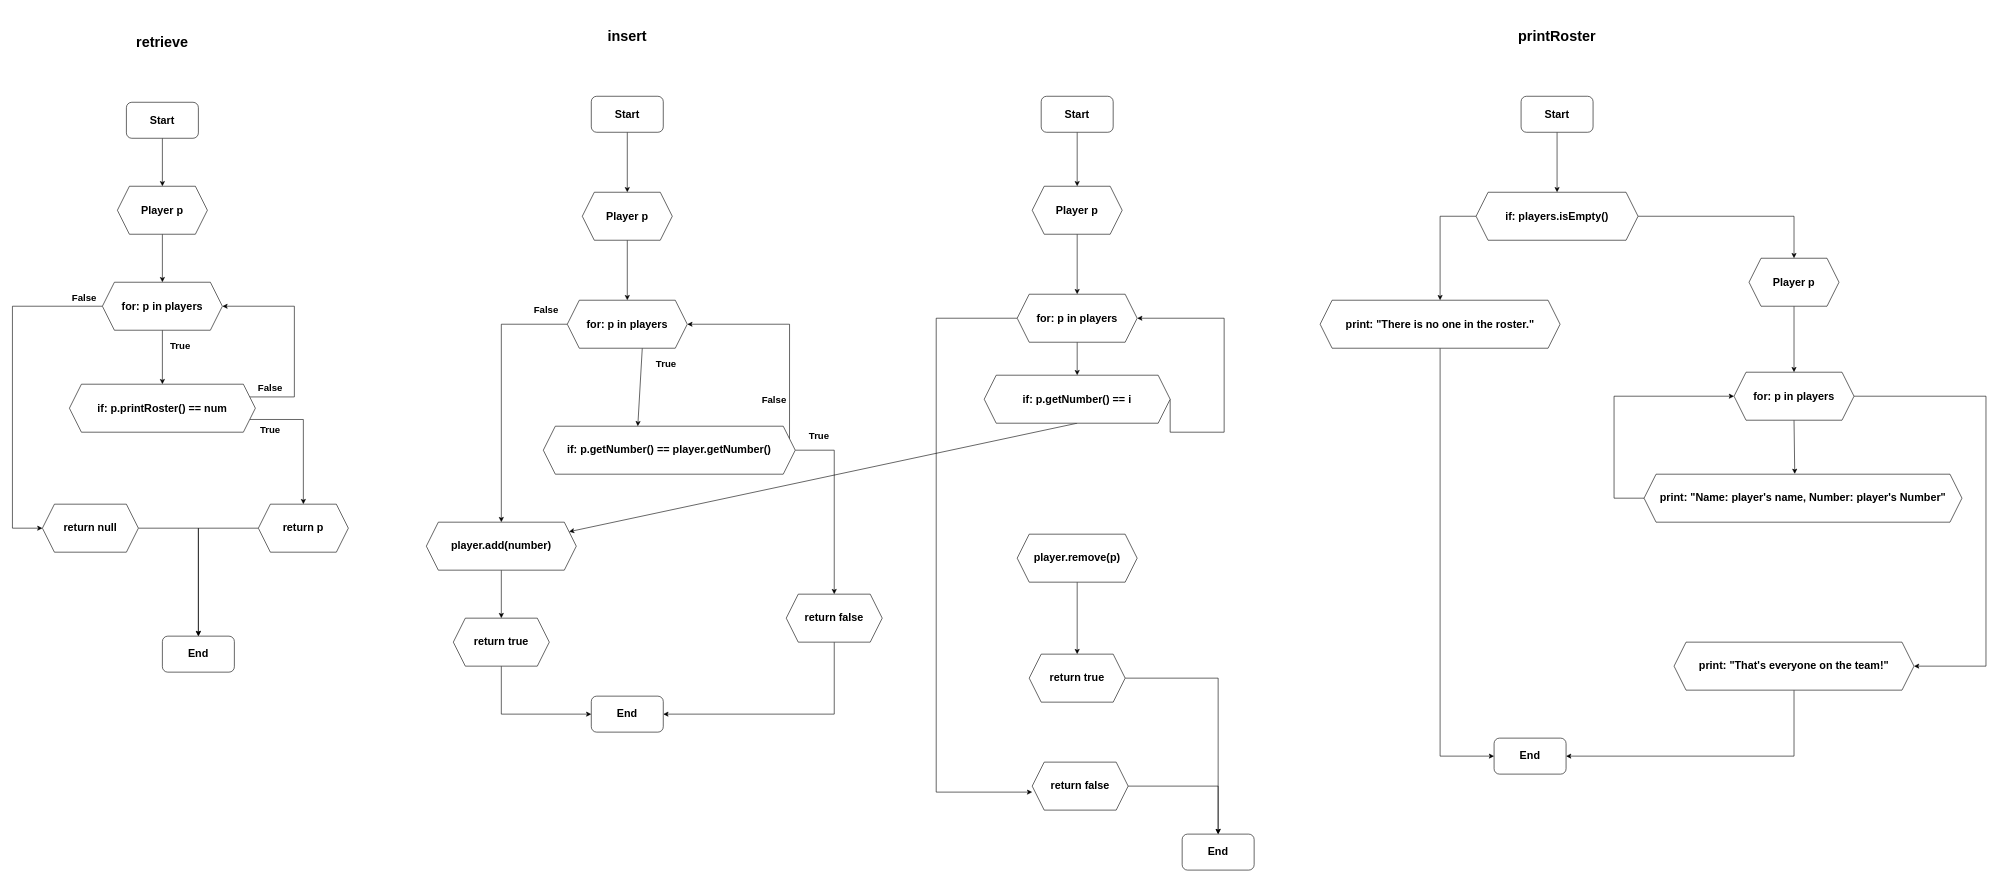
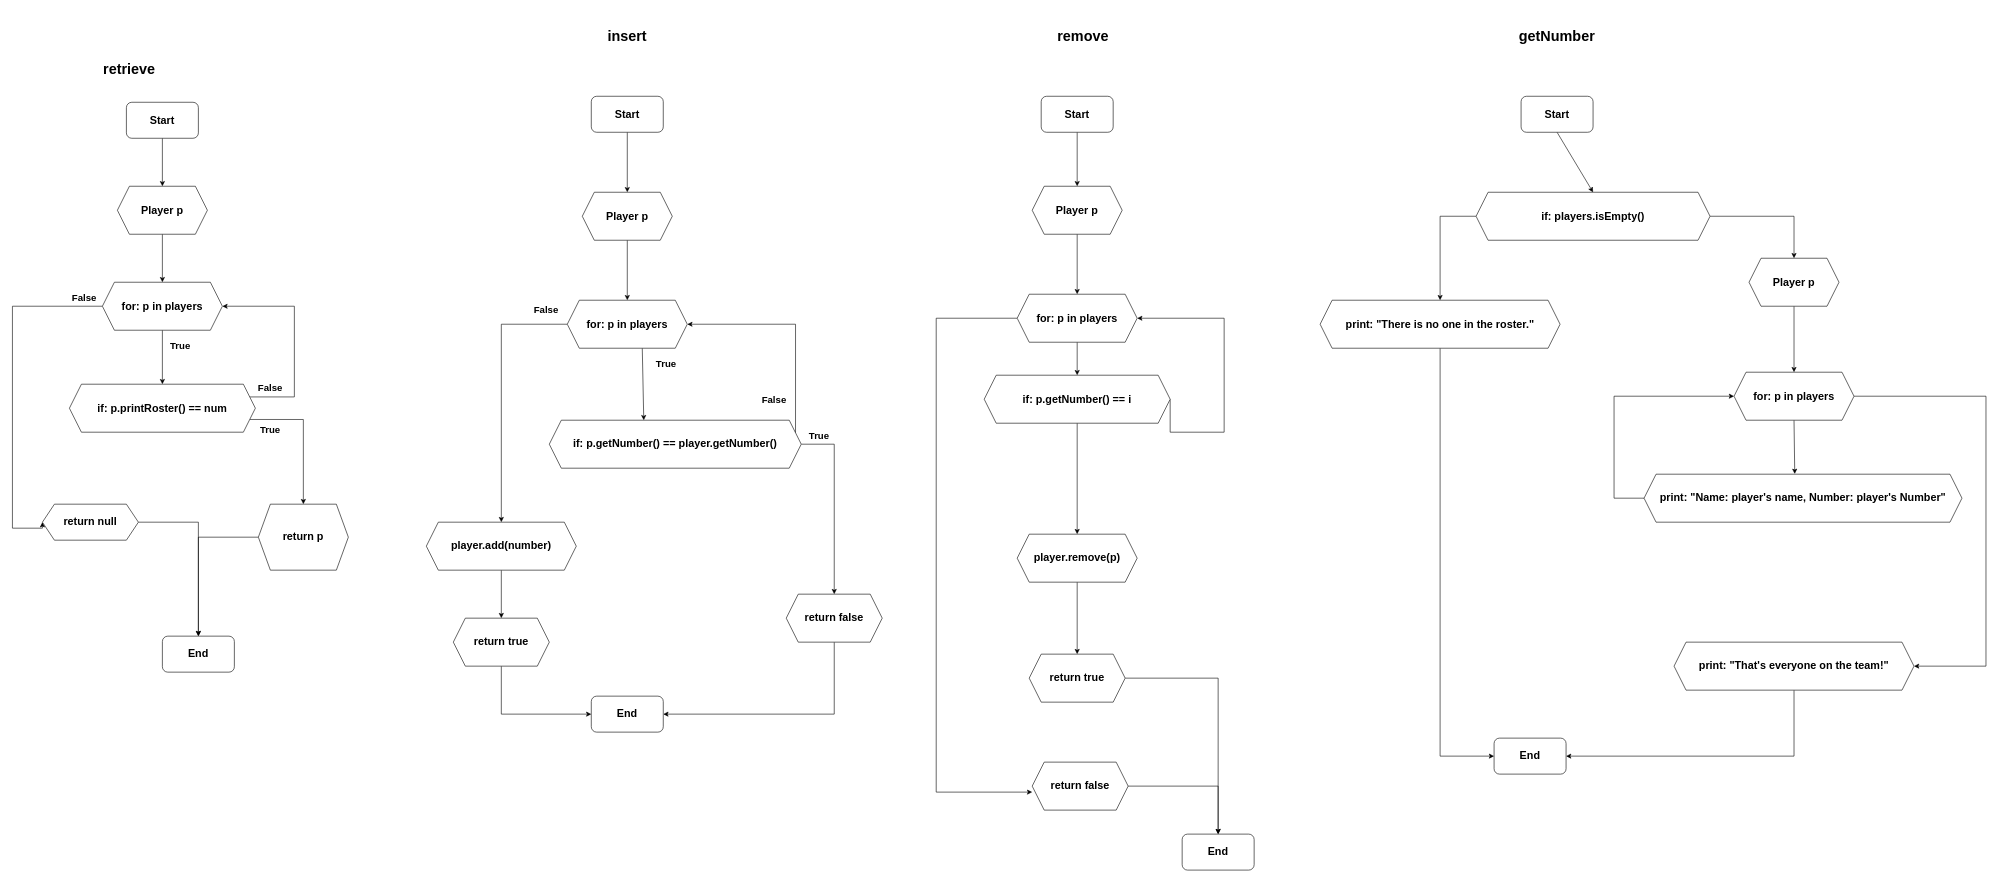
none -> (1083, 36)
(1557, 36) -> (1557, 36)
(162, 42) -> (129, 69)
(1557, 216) -> (1593, 216)
(669, 450) -> (675, 444)
(824, 477) -> (1077, 528)
(90, 528) -> (90, 522)
(303, 528) -> (303, 537)
